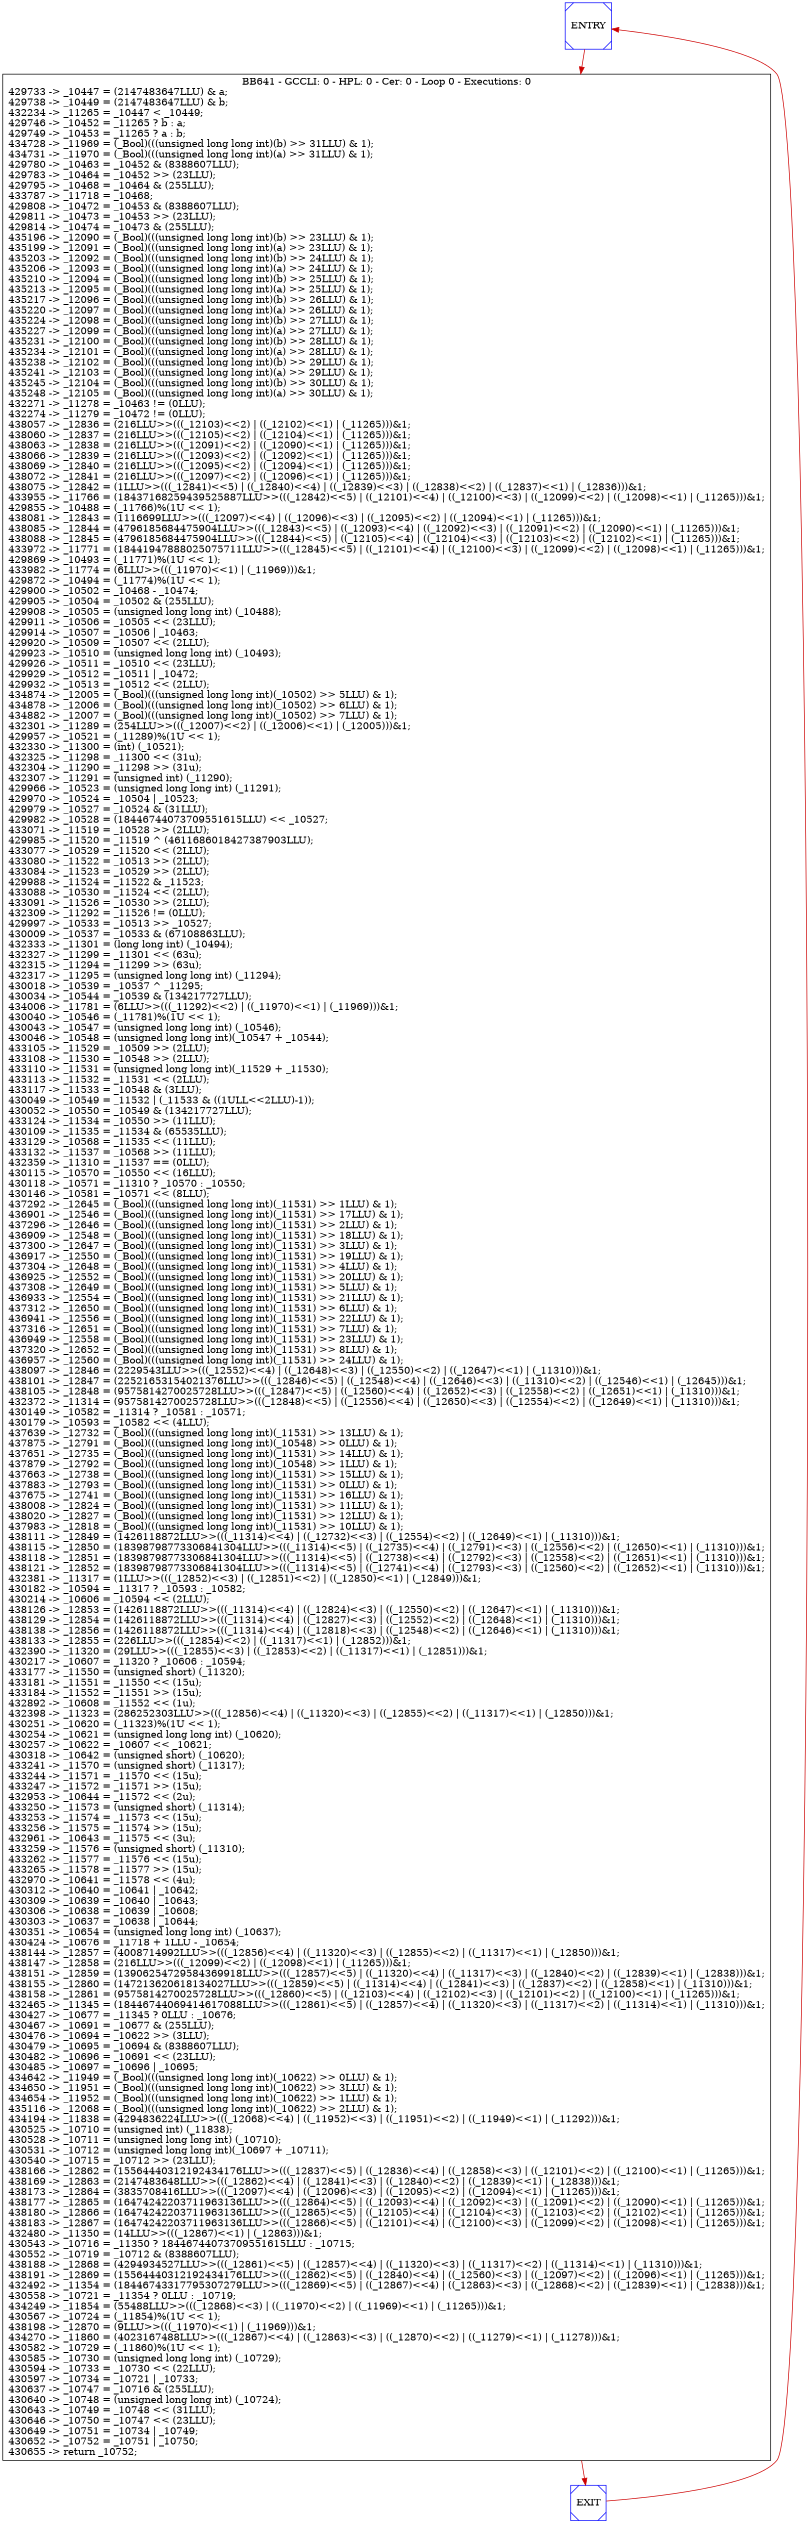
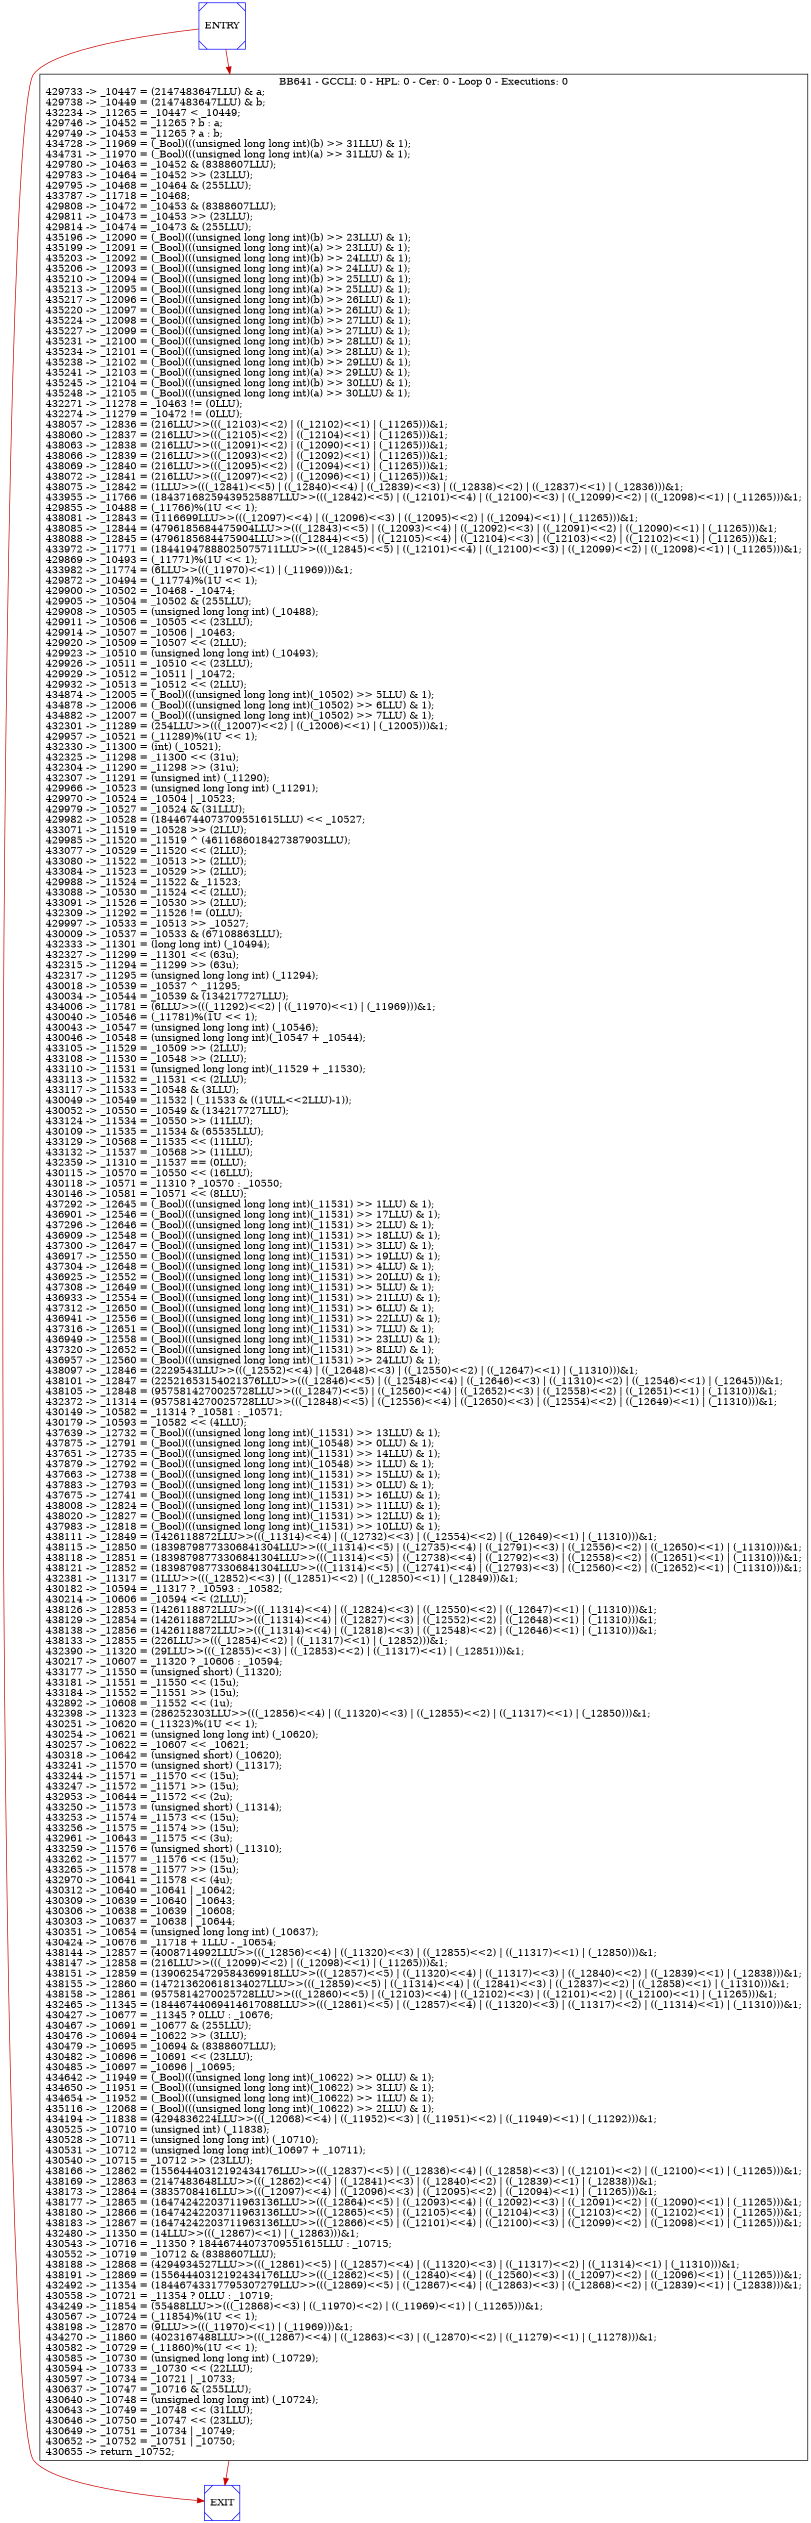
(808, 1273) -> (3, 1266)
